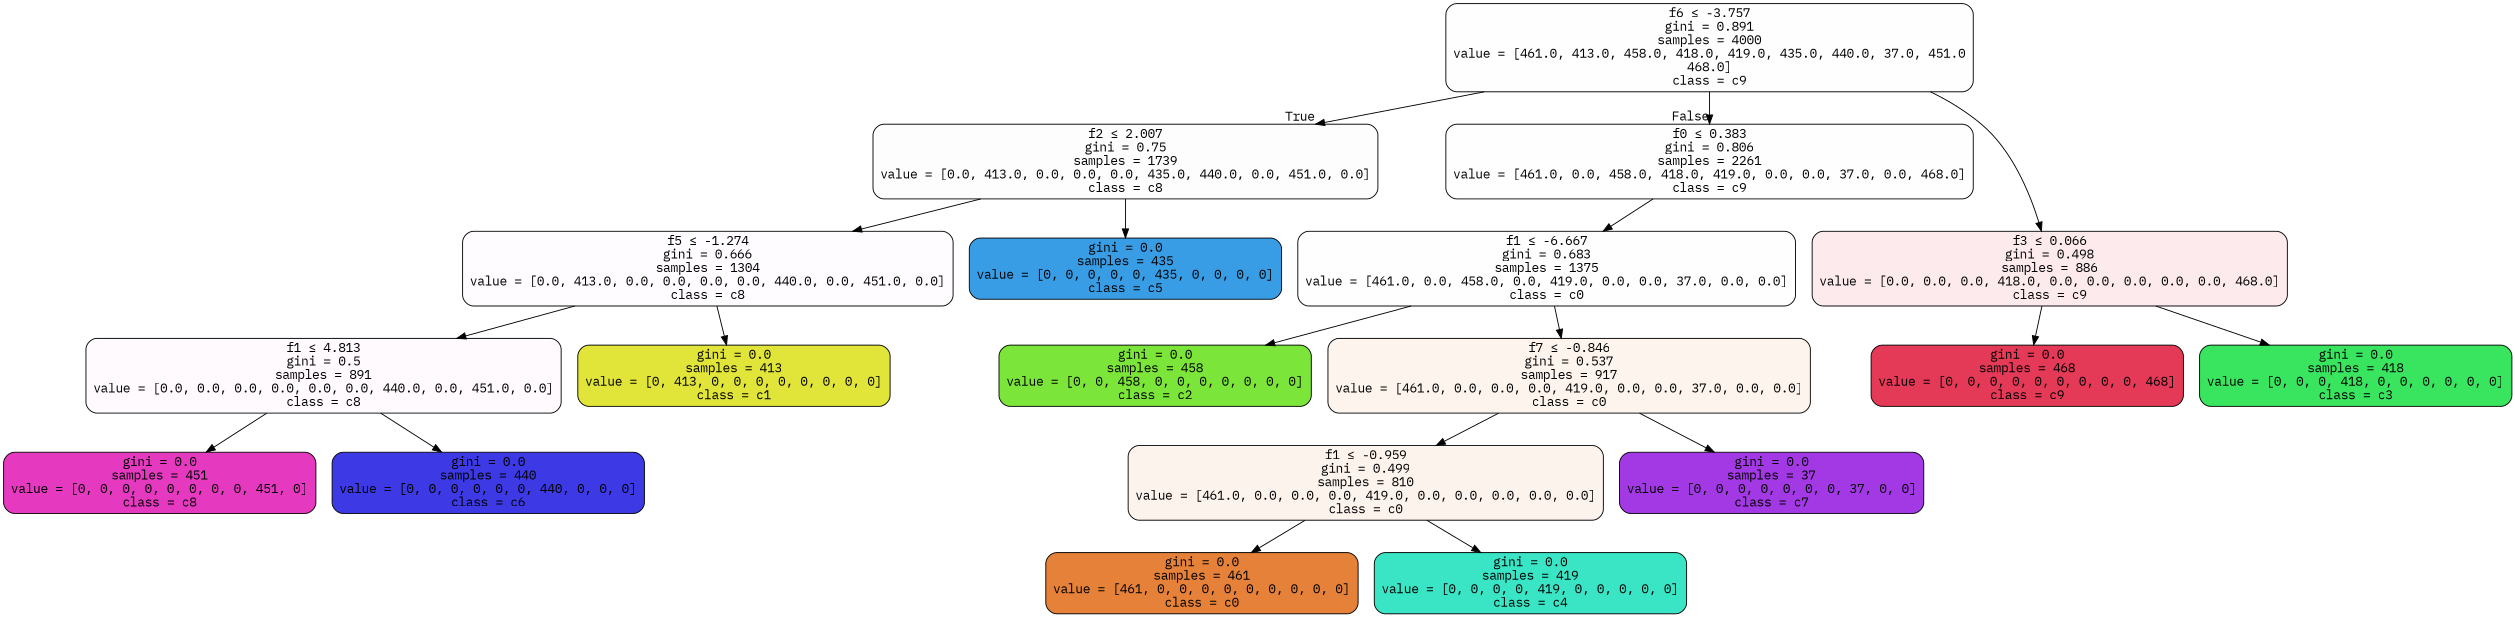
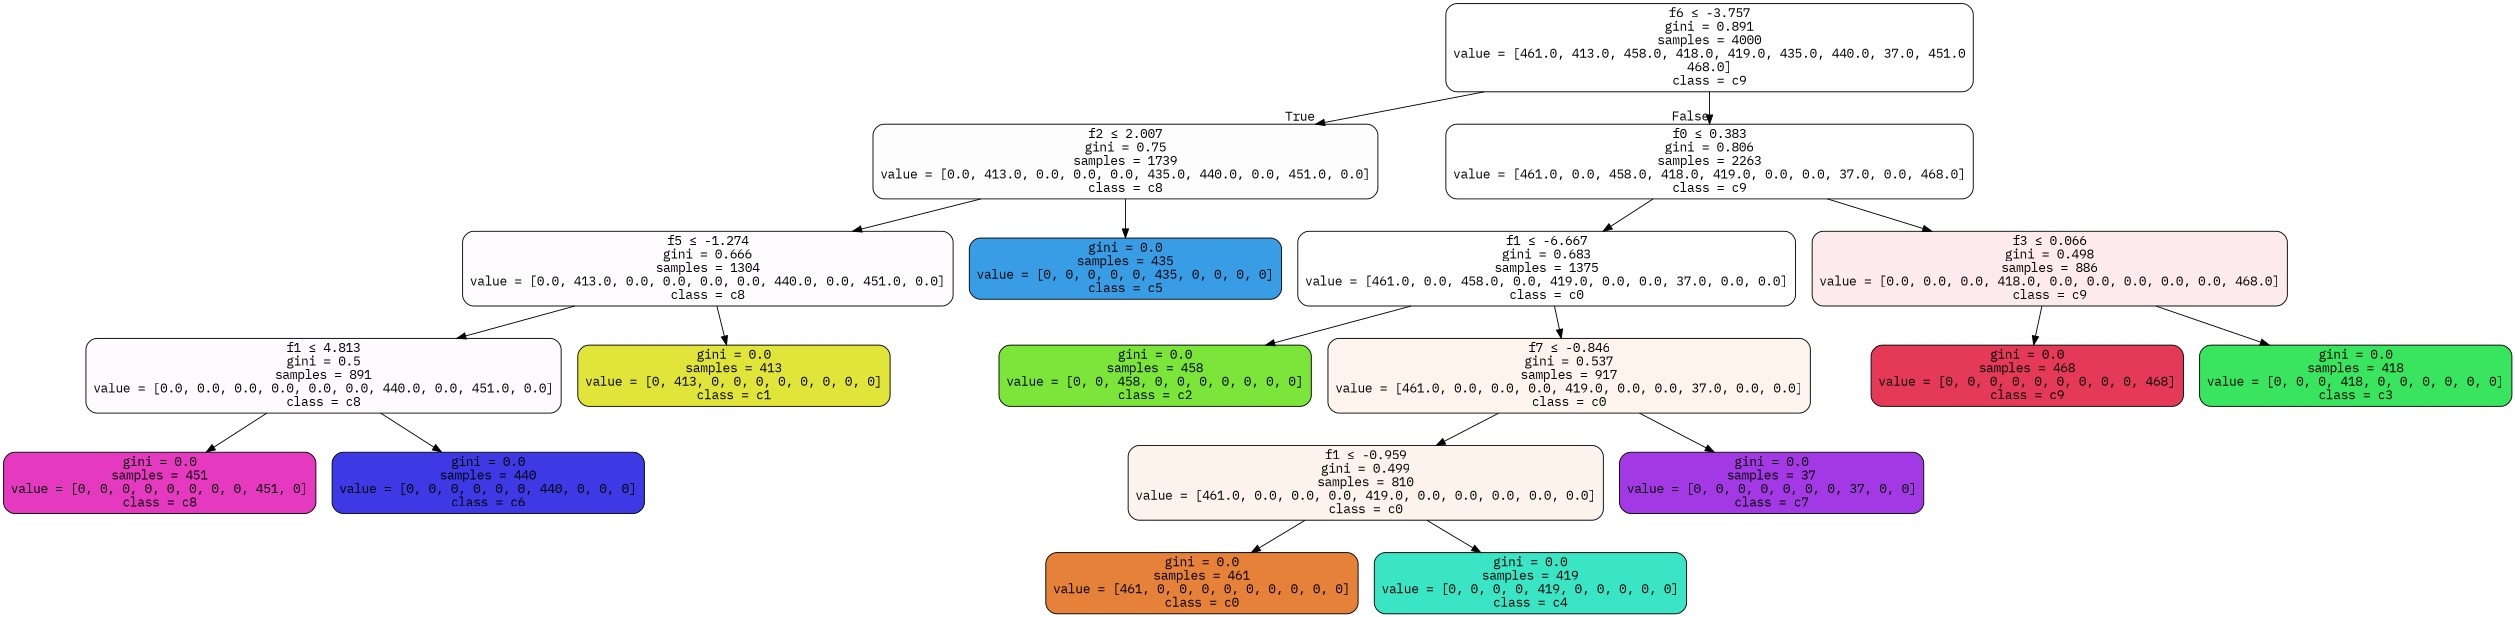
(2000, 144) -> (1875, 214)
(1710, 161) -> (1710, 161)
